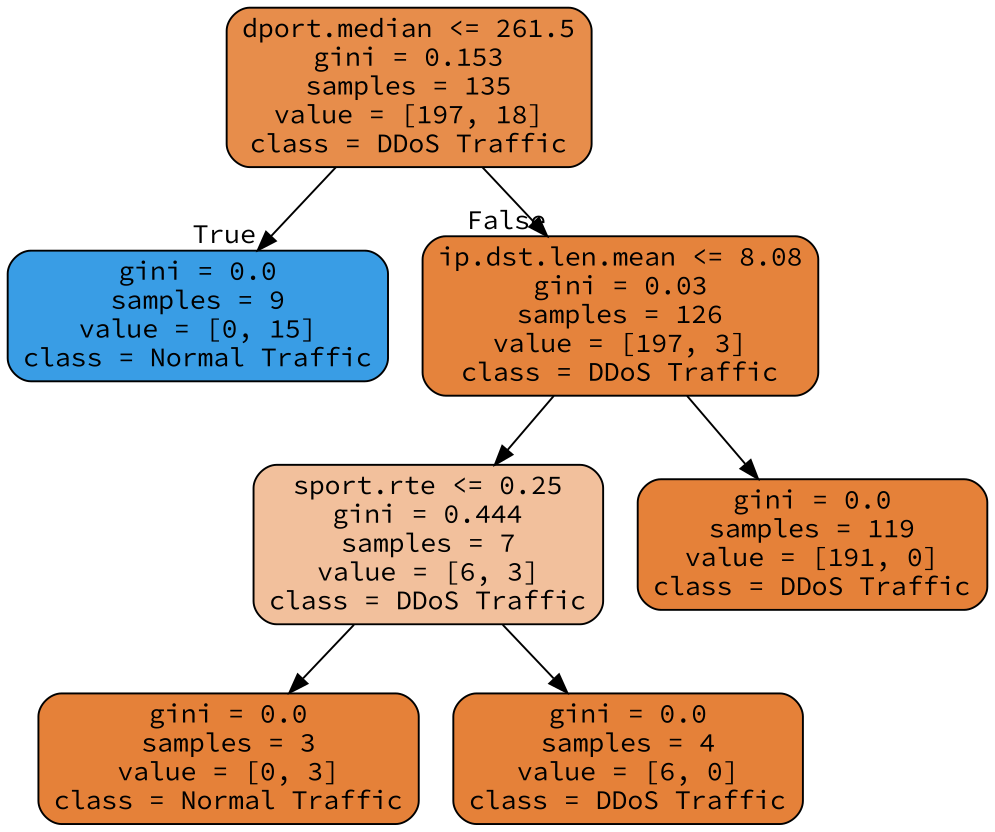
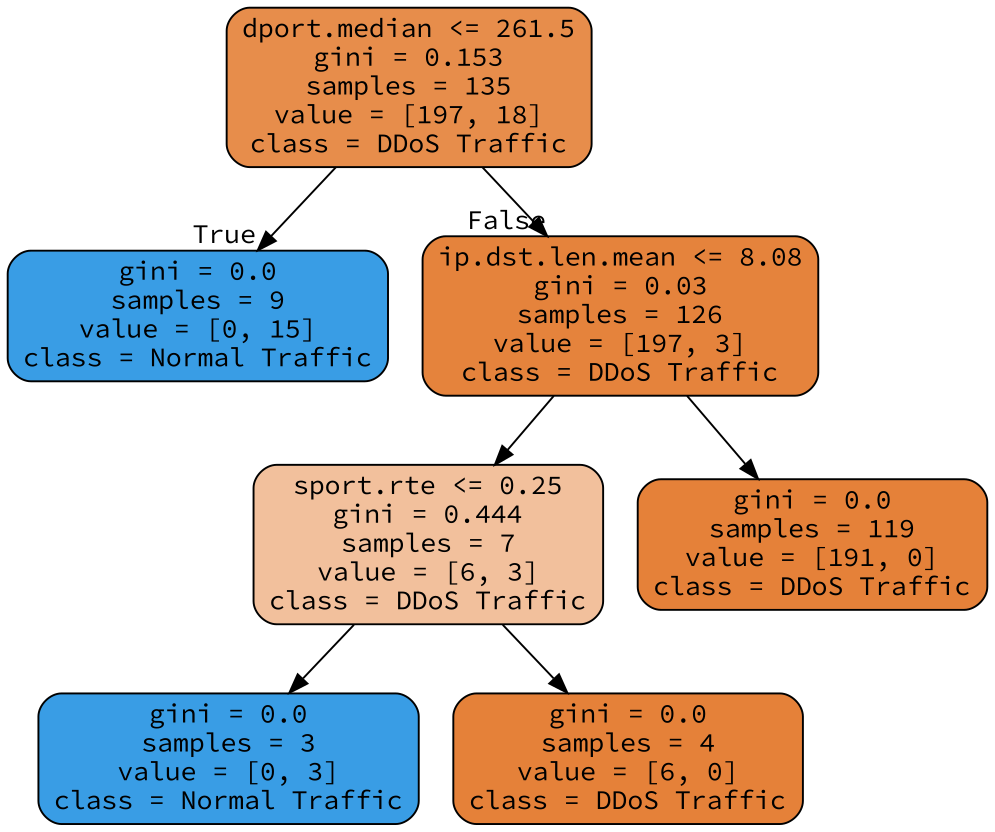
(229, 759) -> (229, 759)
